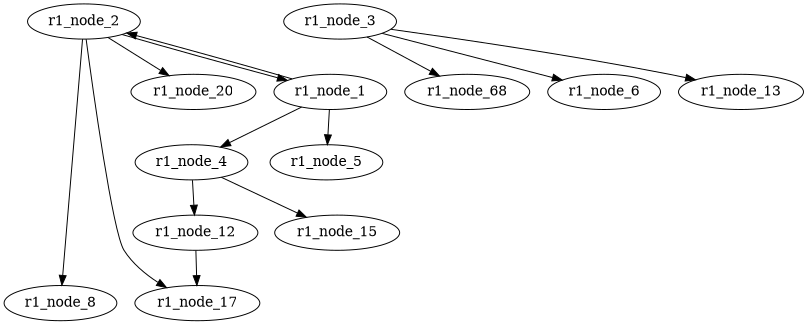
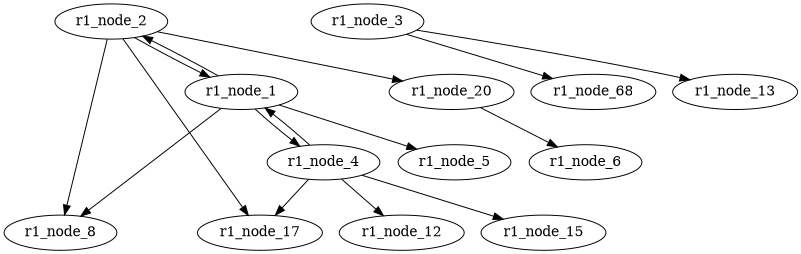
(467, 55) -> (514, 125)
none -> (292, 129)
none -> (155, 159)
(196, 263) -> (295, 194)
